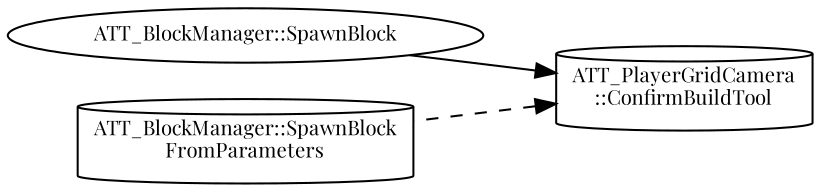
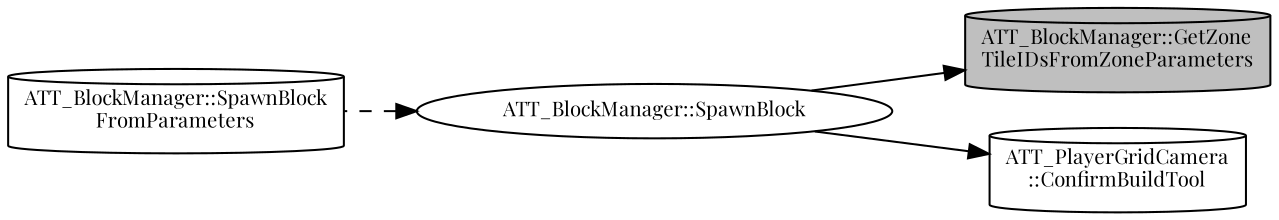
none -> (1118, 50)
(475, 114) -> (370, 111)
